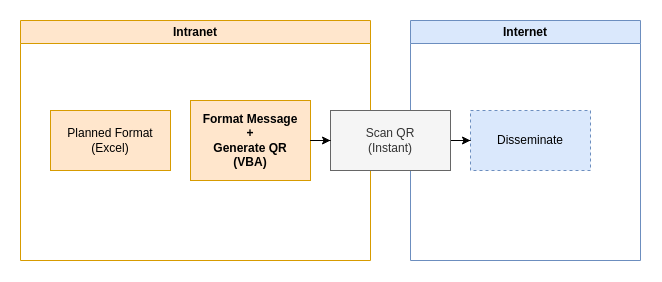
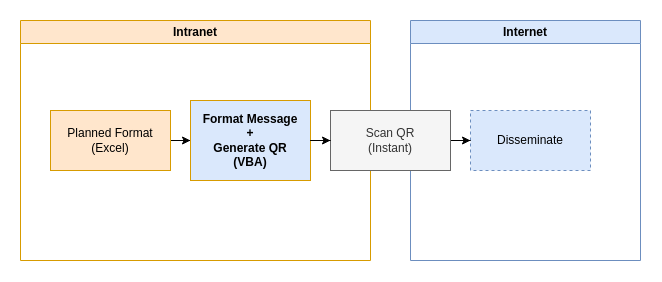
none -> (185, 141)
(251, 141) -> (251, 141)
